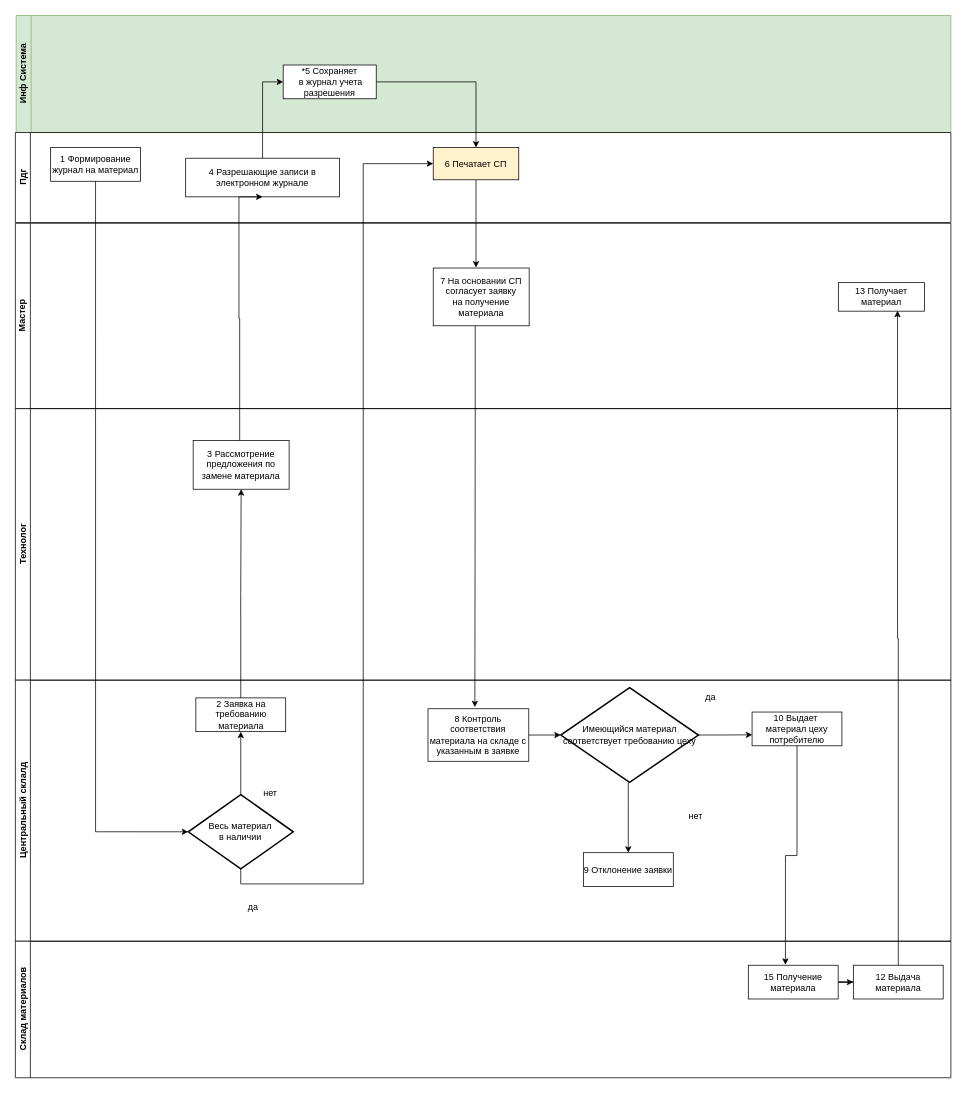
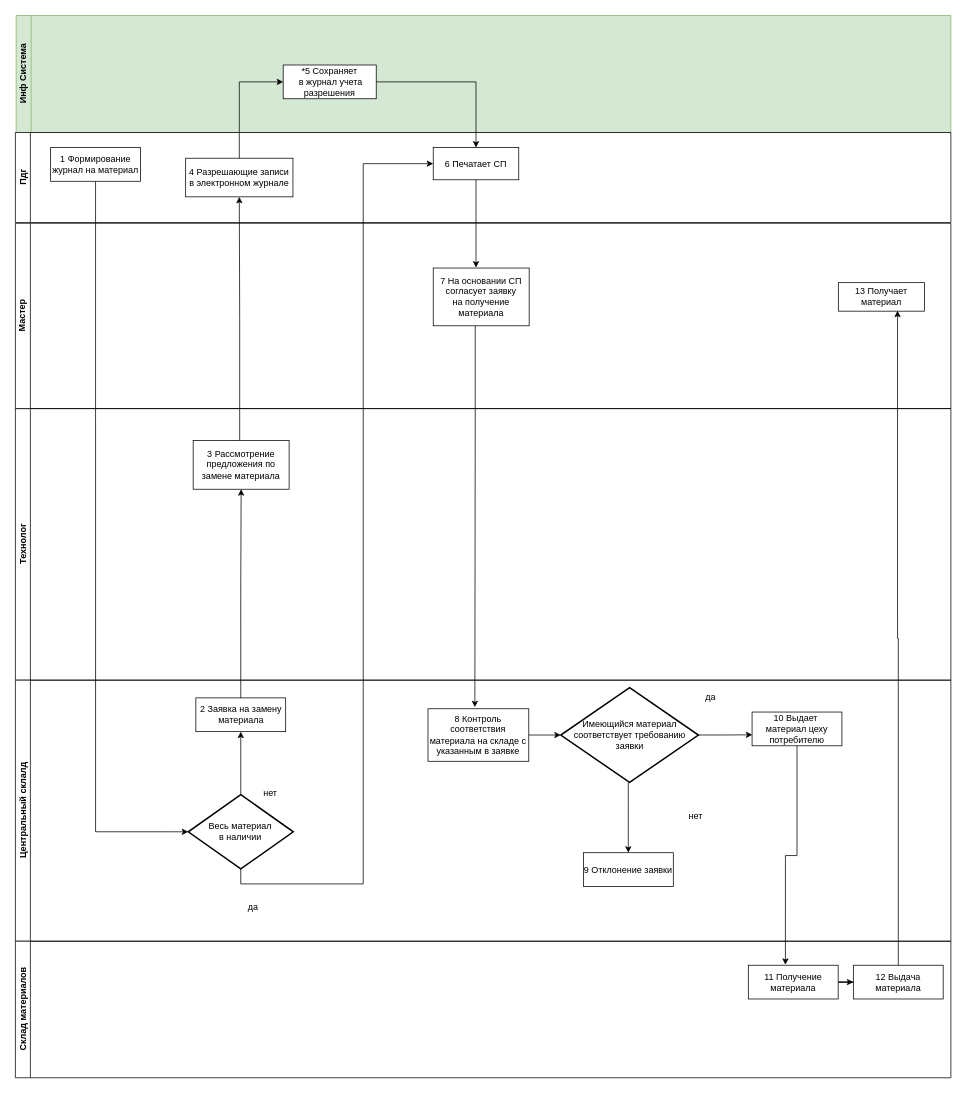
(476, 164) -> (476, 164)
(263, 177) -> (239, 177)
(241, 714) -> (241, 714)
(630, 735) -> (630, 735)
(793, 982) -> (793, 982)
